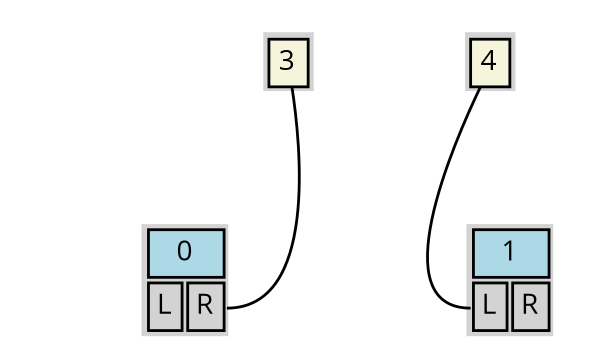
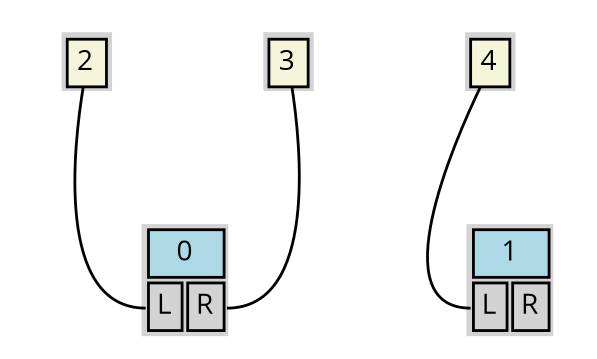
none -> (87, 62)
